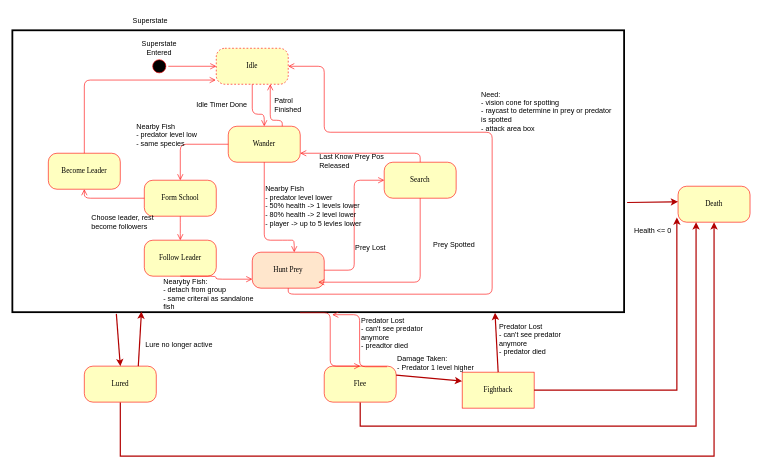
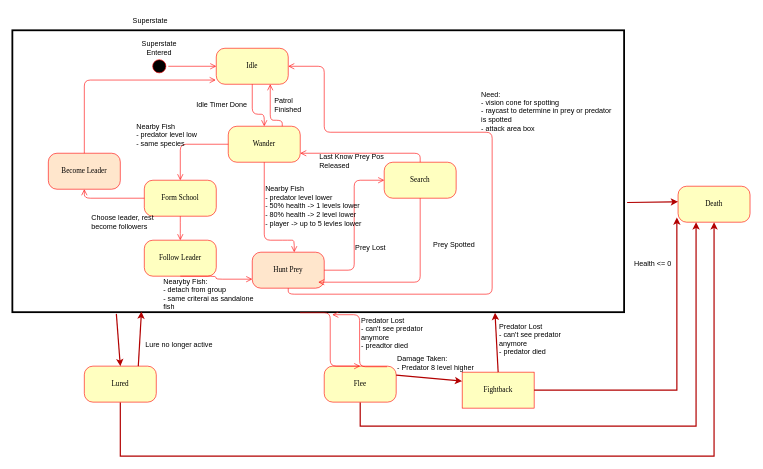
(252, 66) -> (252, 66)
(84, 171) -> (84, 171)
(656, 231) -> (656, 264)
(439, 363) -> (439, 363)
